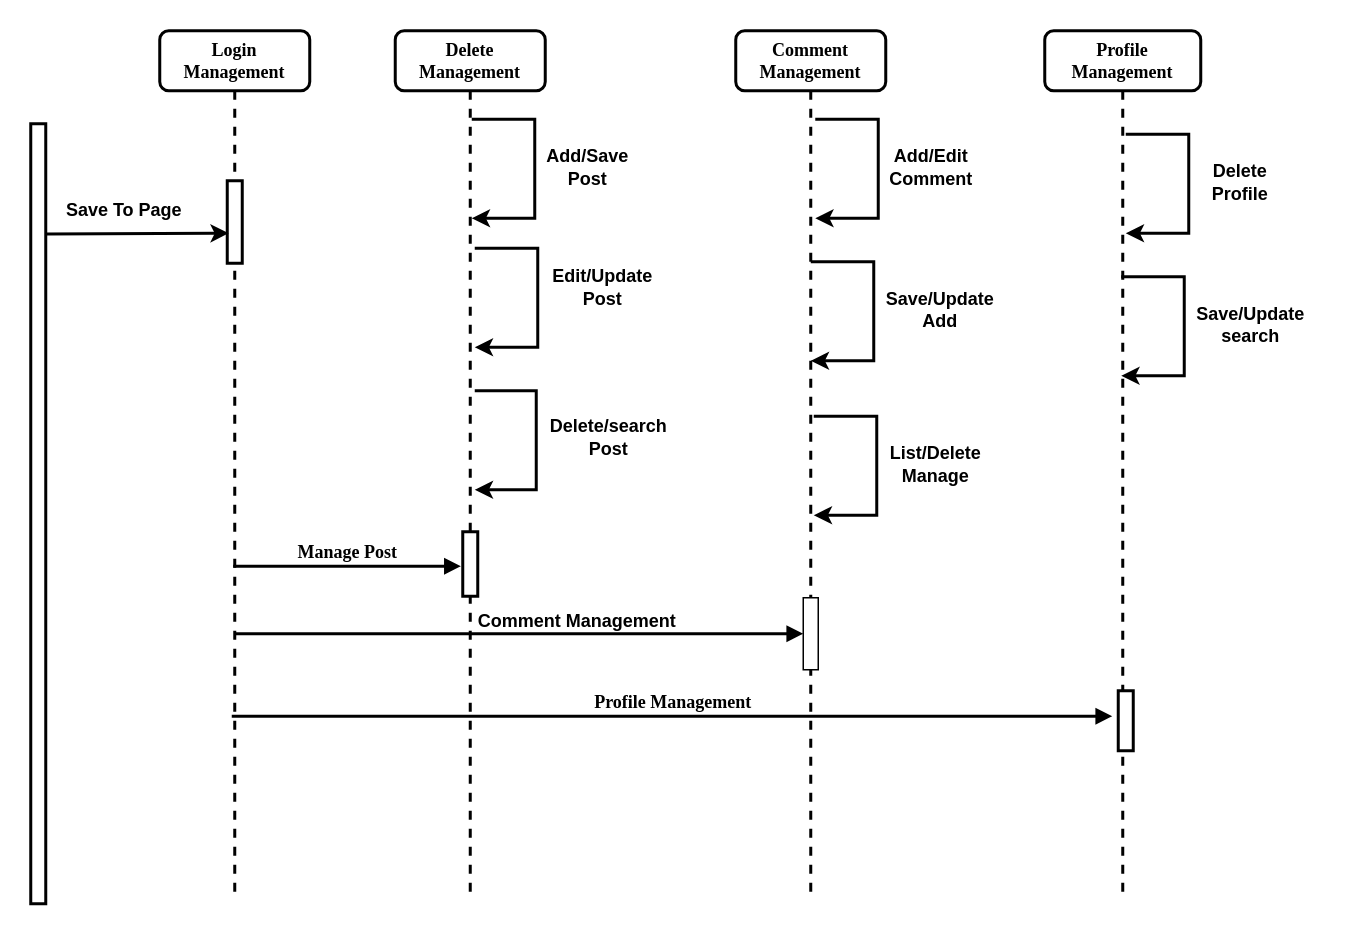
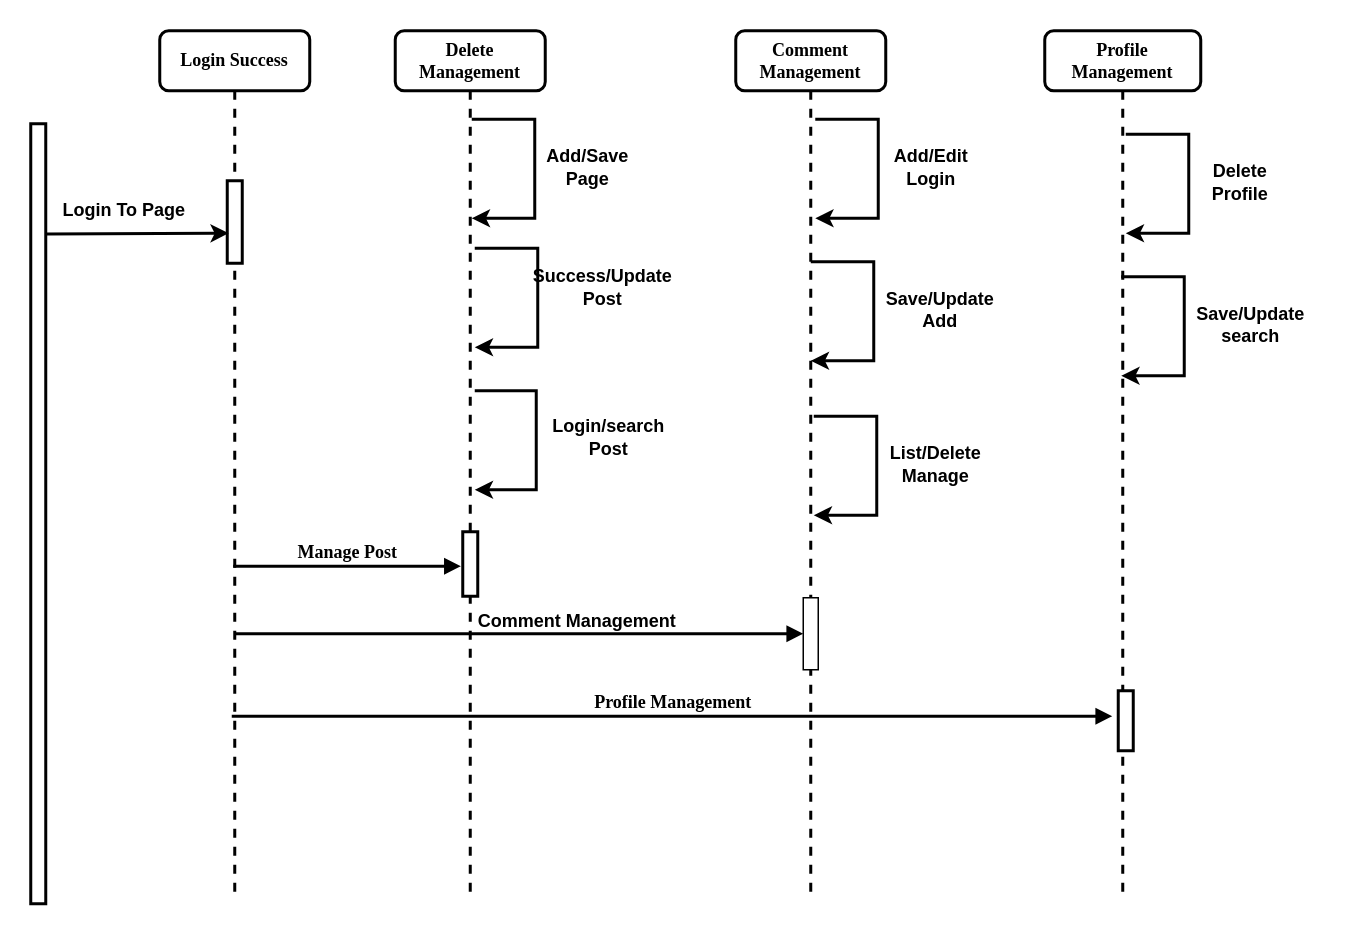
(235, 61) -> (235, 61)
(588, 167) -> (588, 167)
(932, 167) -> (932, 167)
(125, 211) -> (125, 211)
(603, 287) -> (603, 287)
(609, 437) -> (609, 437)
